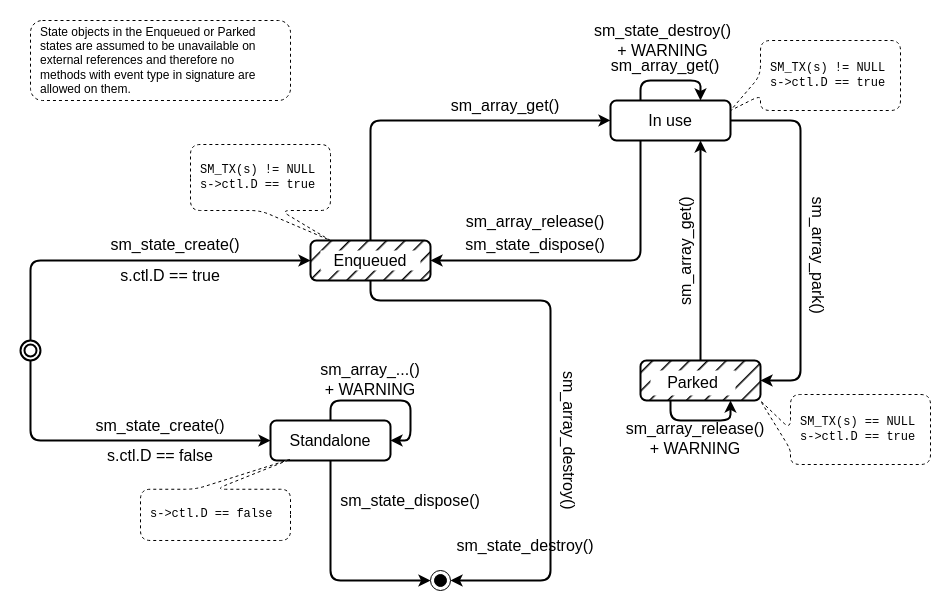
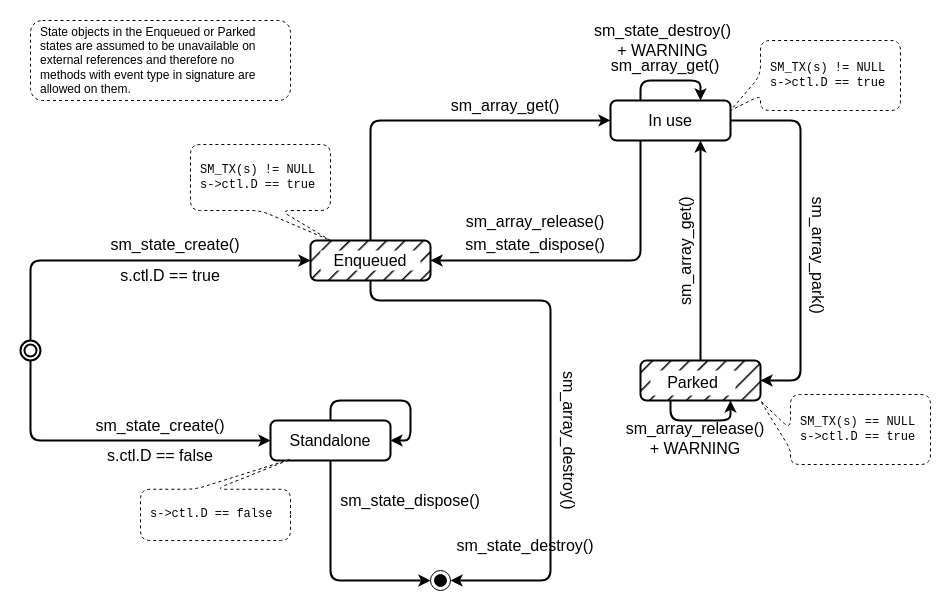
(371, 379) -> none
